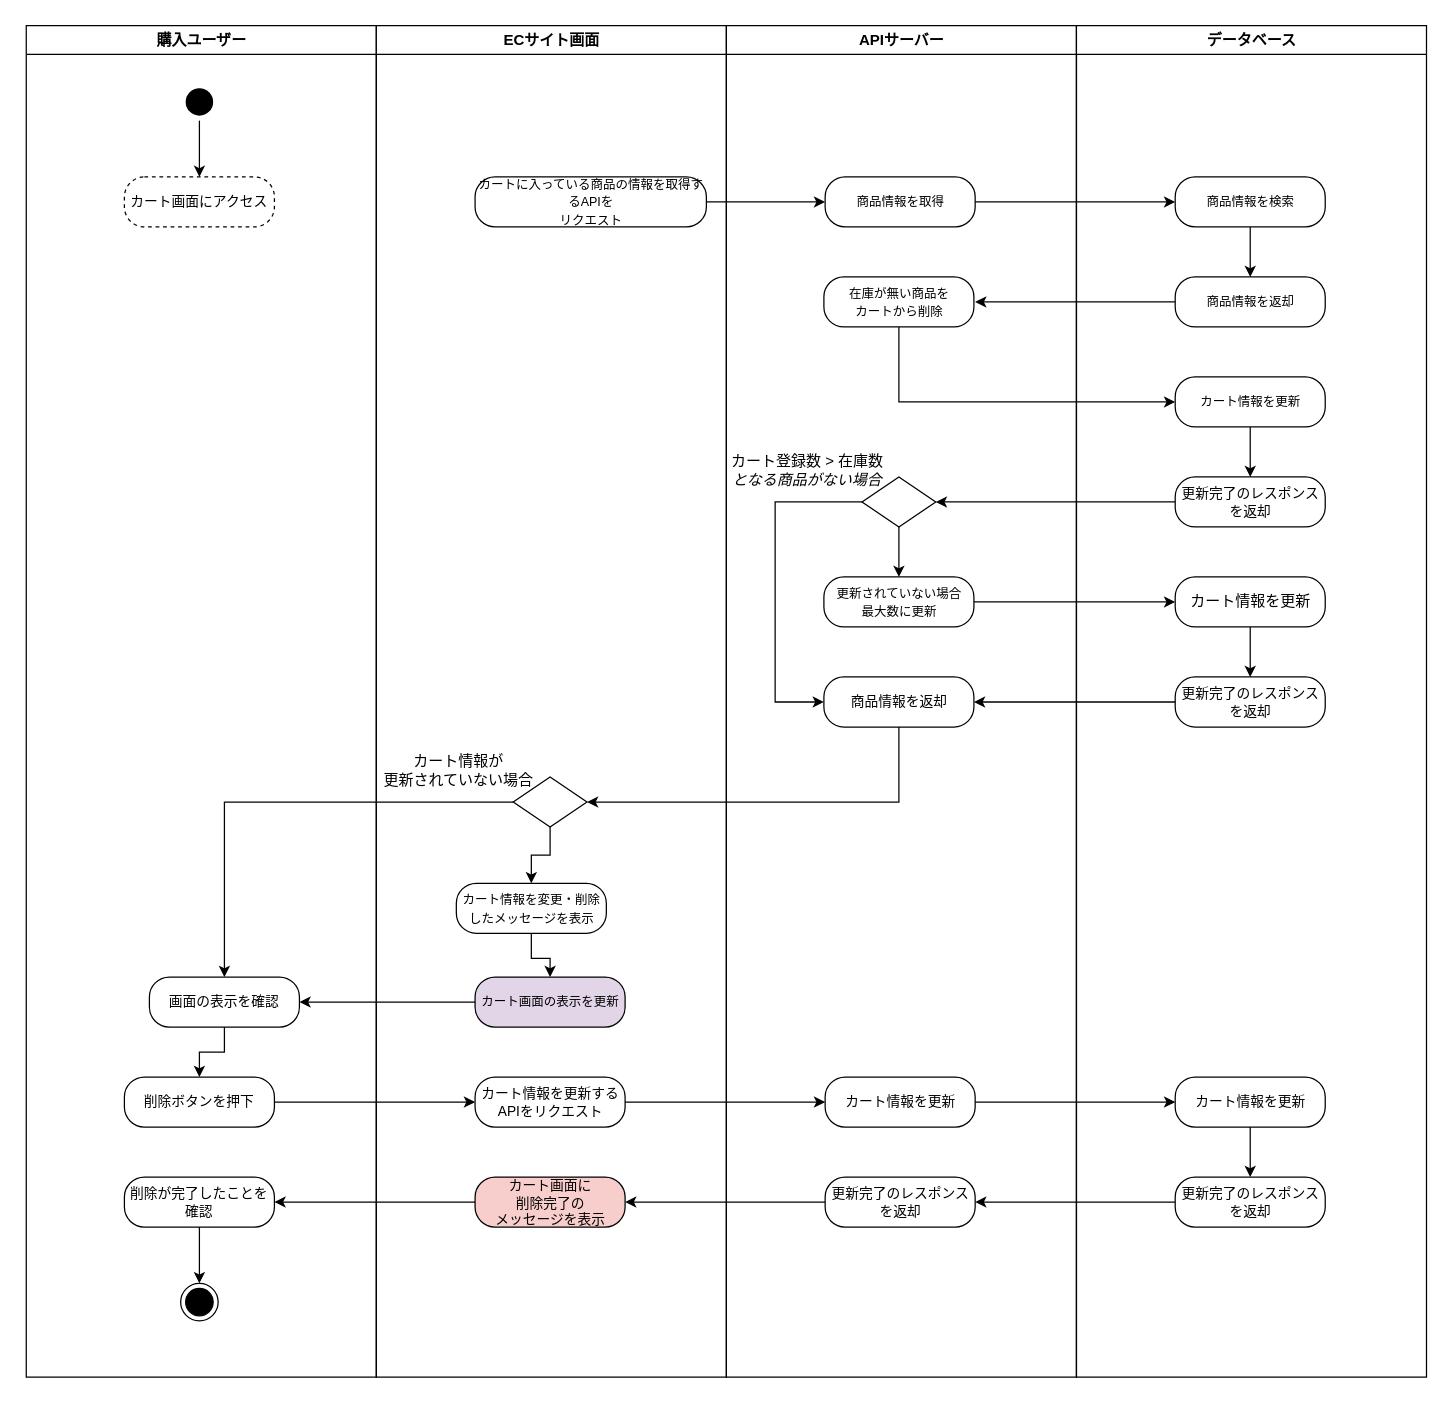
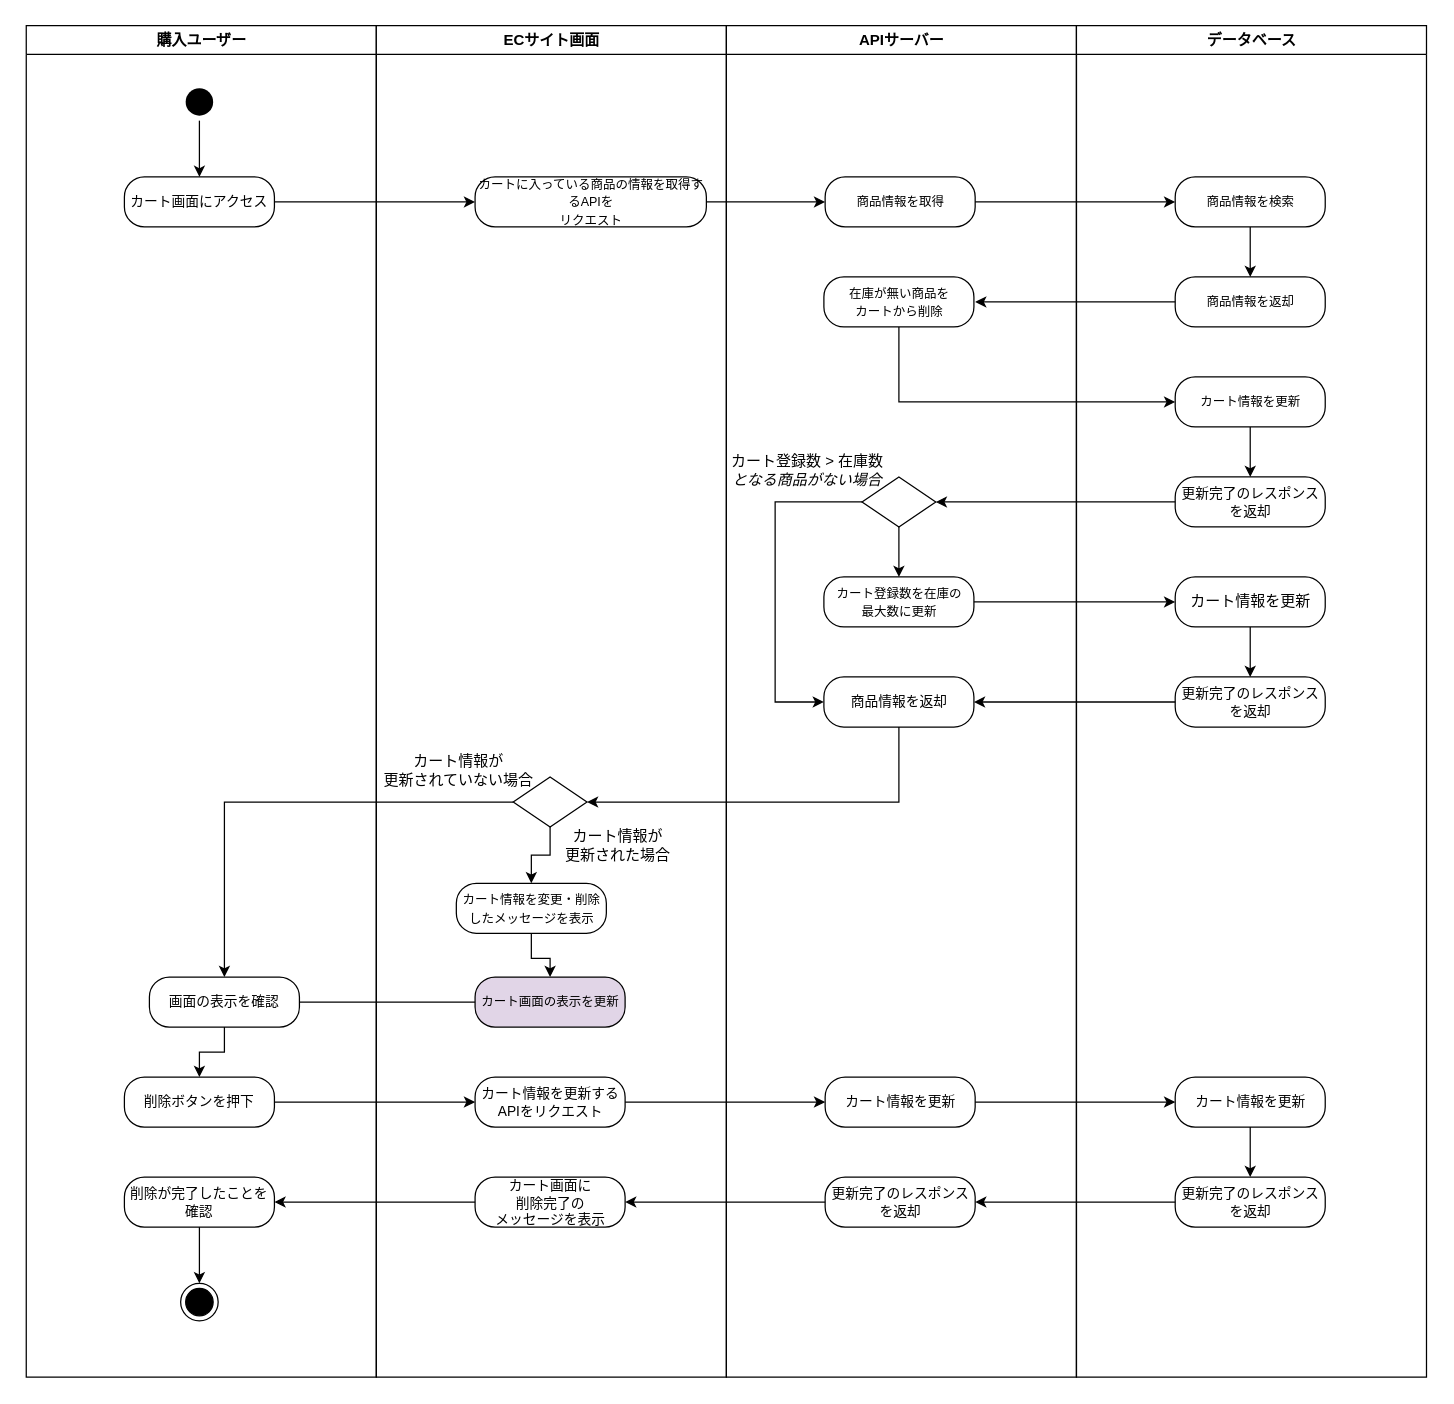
(199, 202) -> (199, 202)
none -> (371, 202)
(899, 602) -> (899, 602)
none -> (618, 846)
(309, 1002) -> (305, 1002)
(550, 1202) -> (550, 1202)
